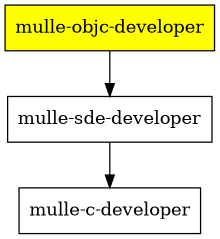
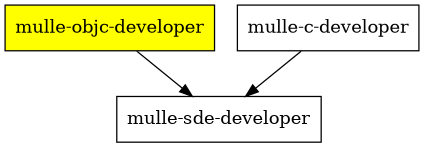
(110, 159) -> (278, 70)
